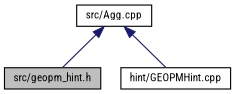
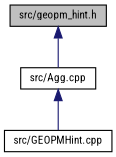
(79, 51) -> (58, 53)
(176, 78) -> (58, 141)
